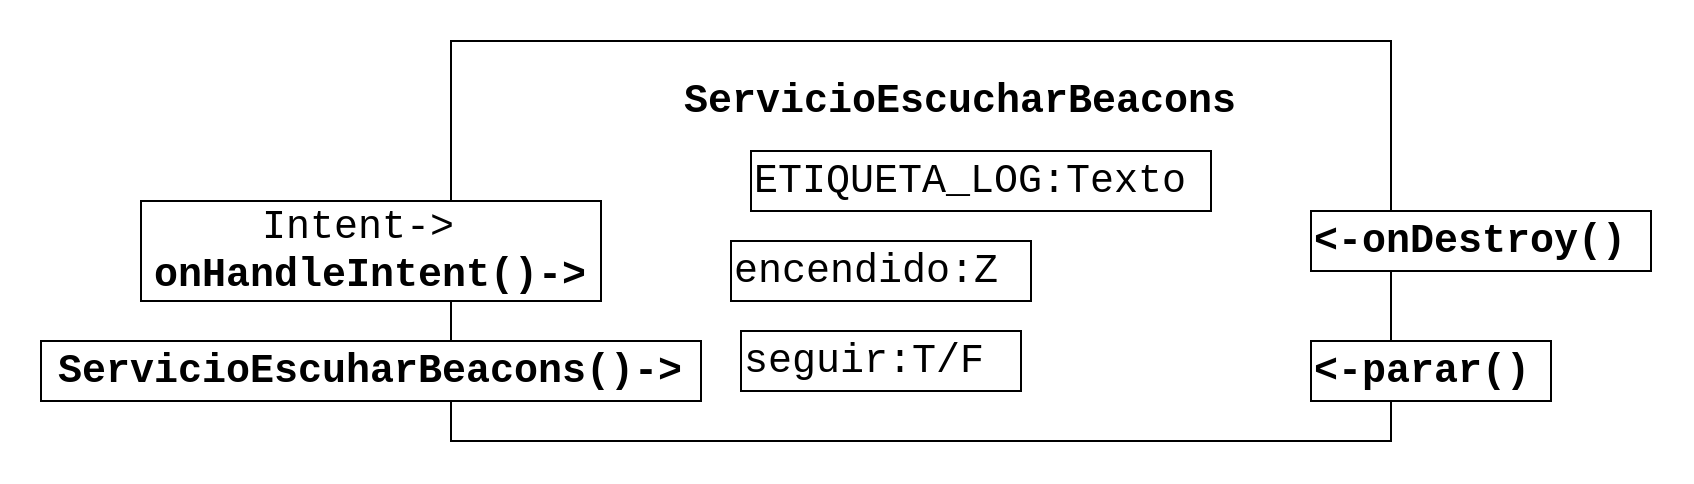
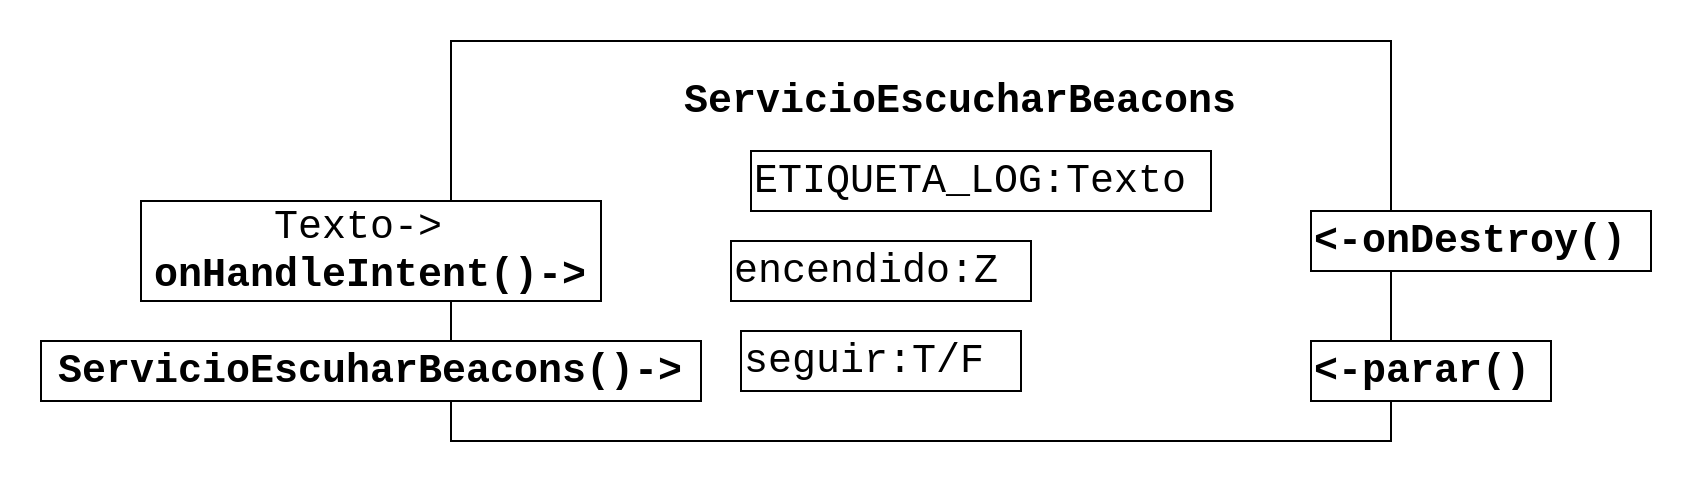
(371, 251) -> (371, 251)
